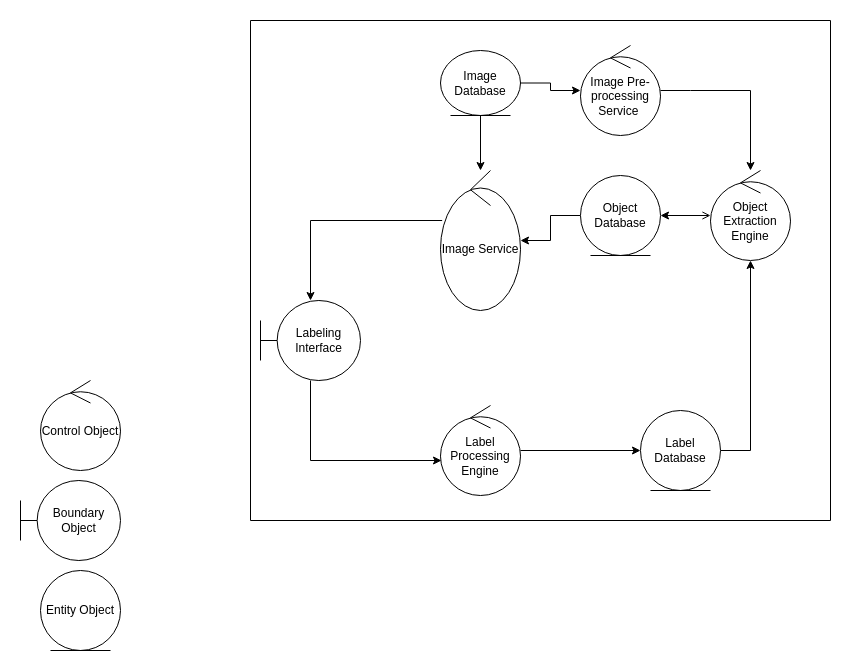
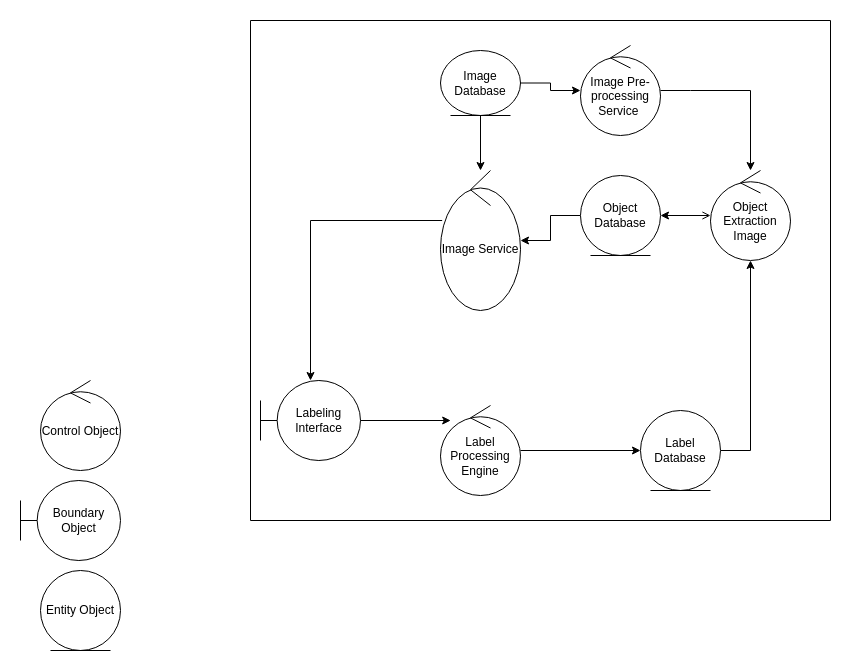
(751, 222) -> (751, 222)
(311, 341) -> (311, 421)
